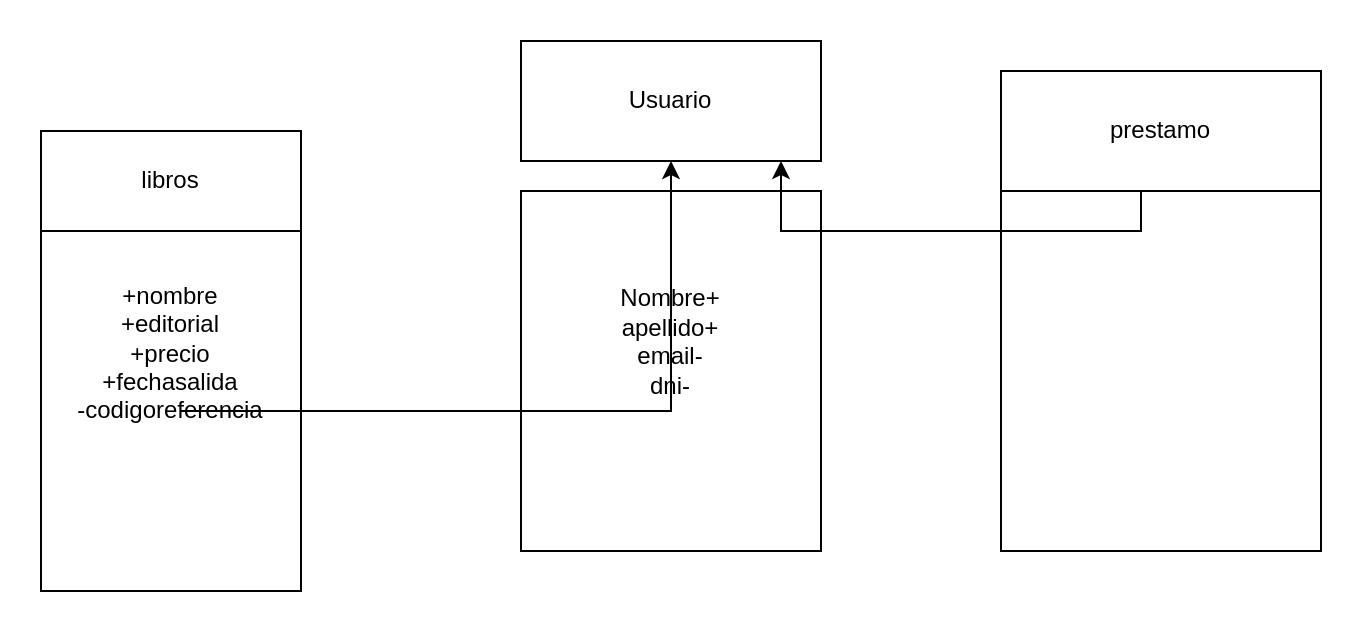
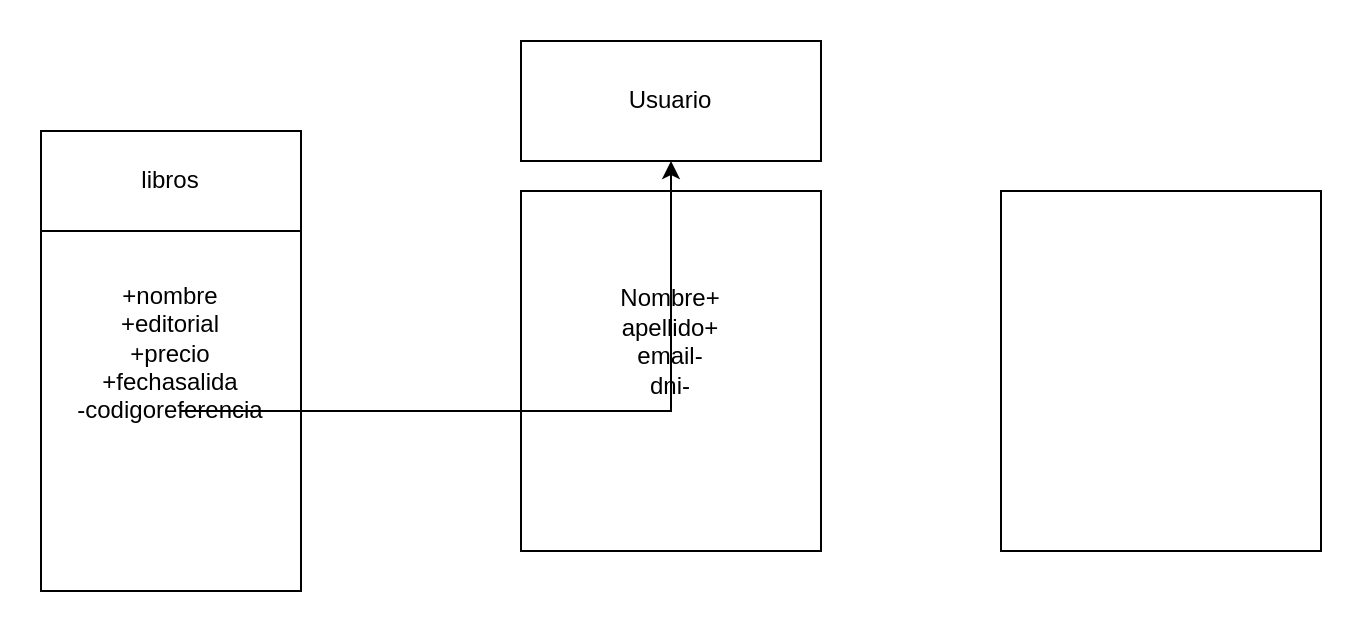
(1161, 131) -> none
(954, 231) -> none
